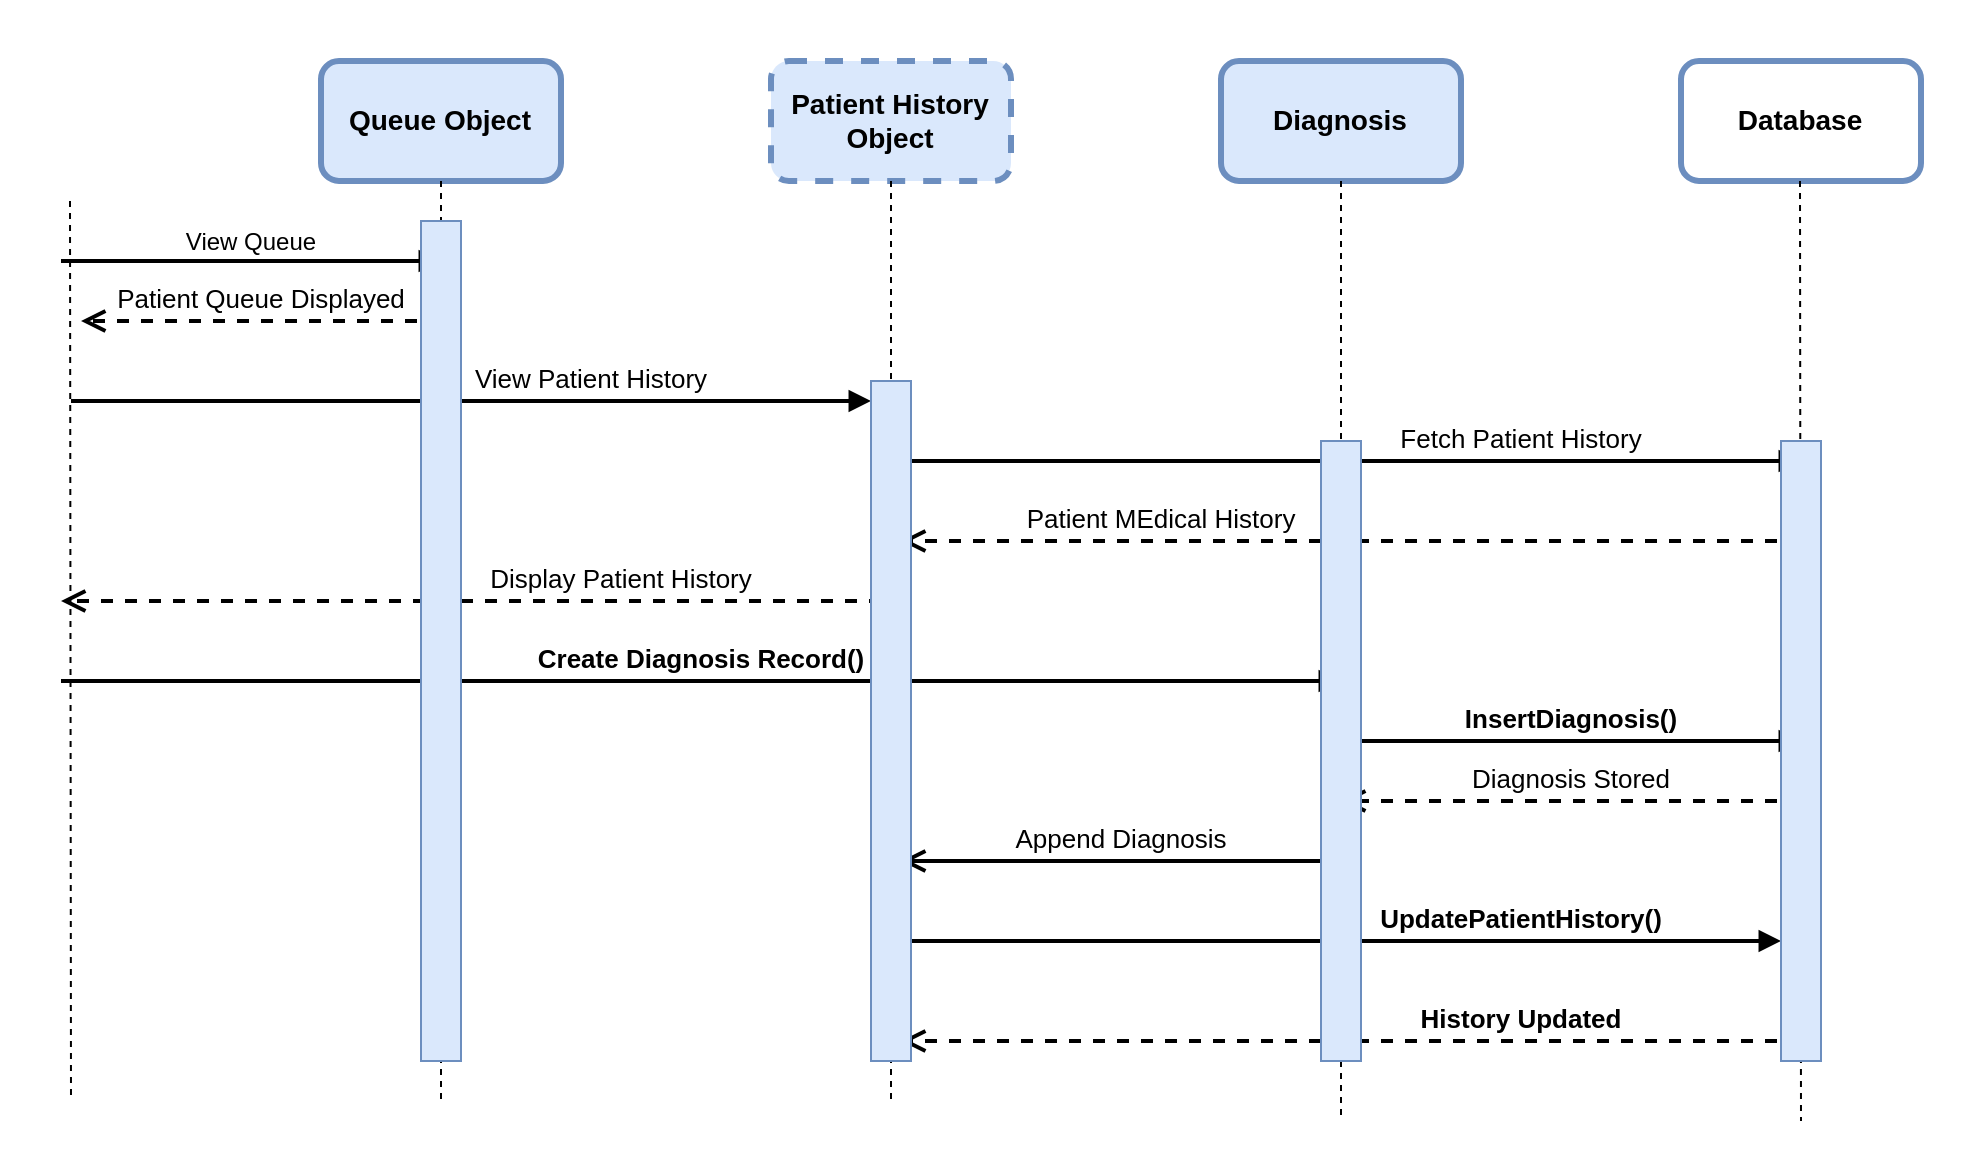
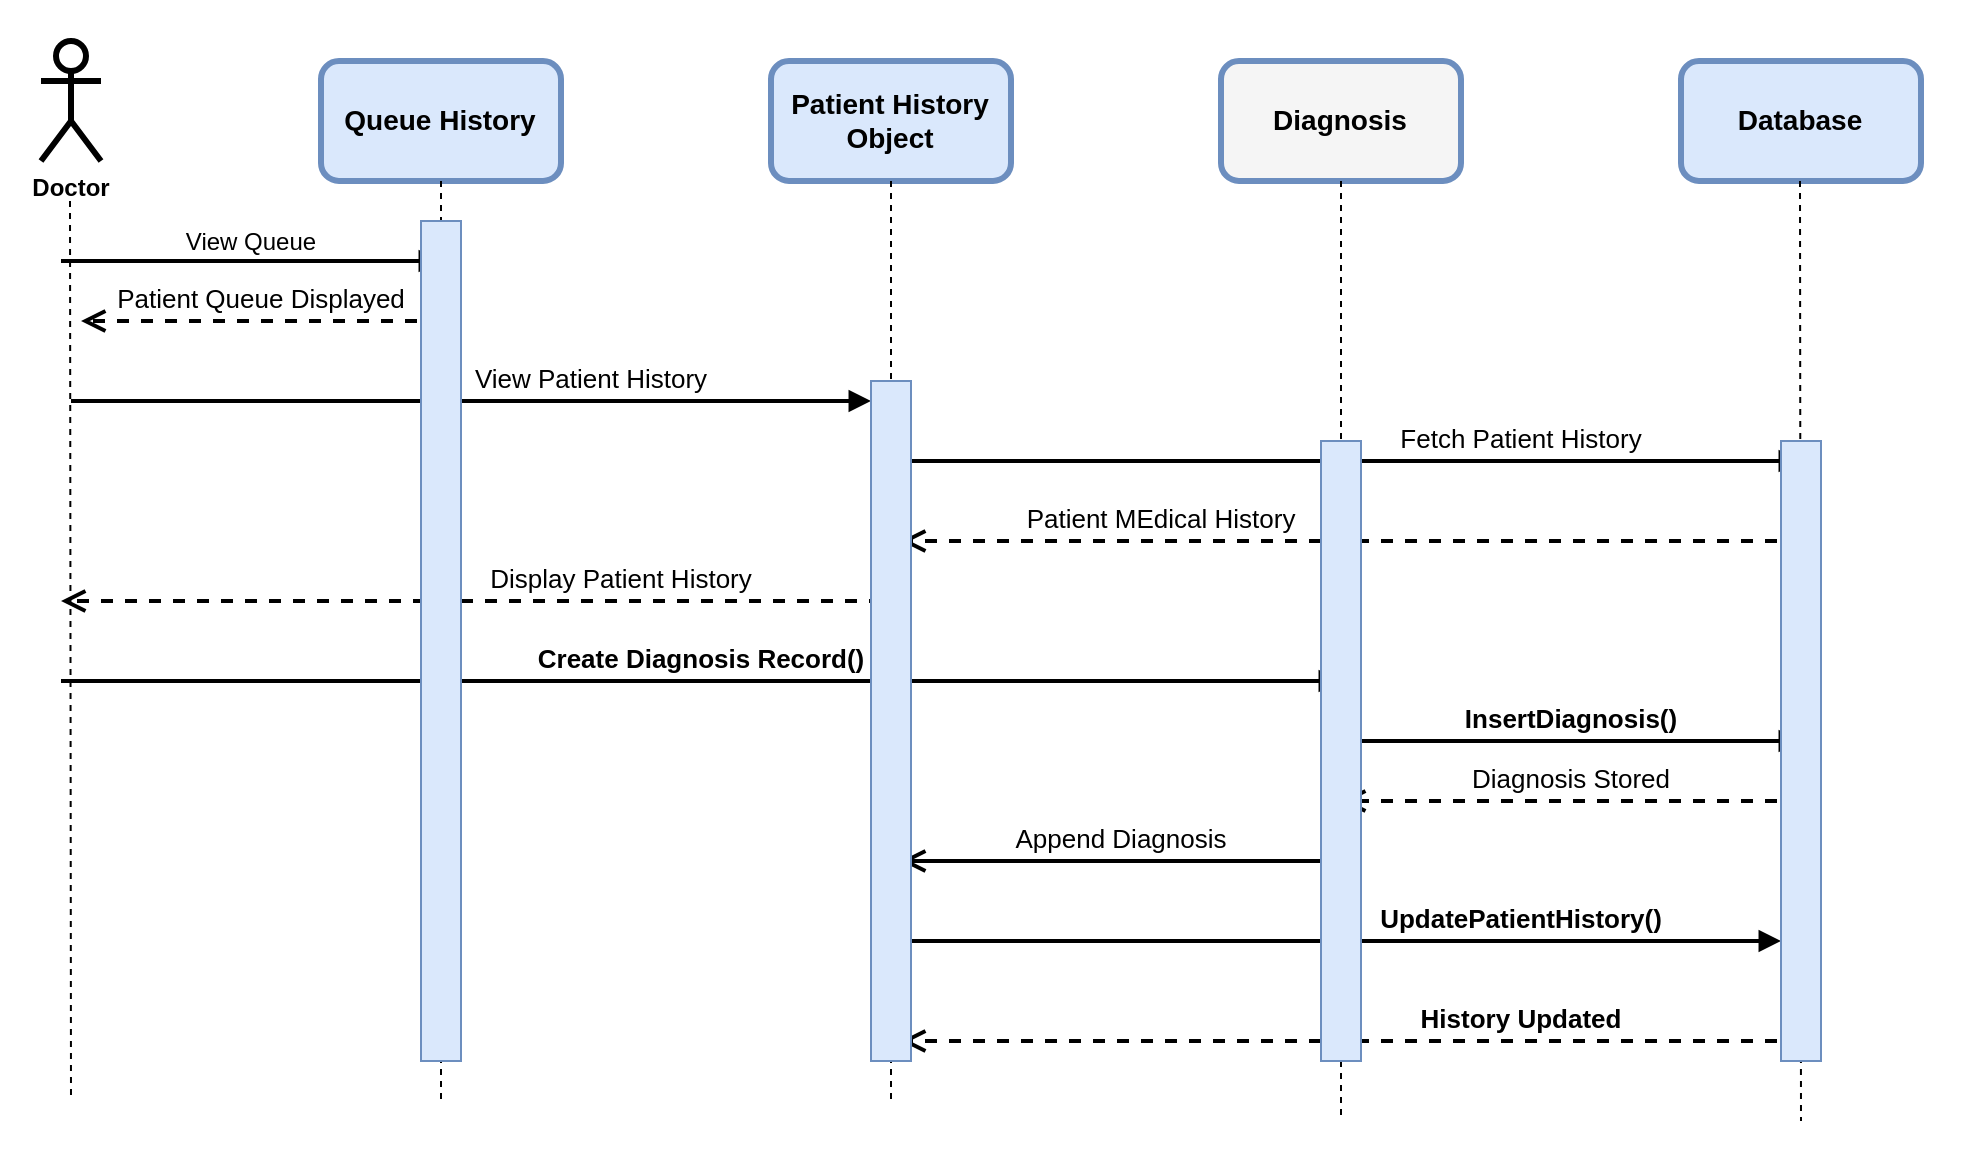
none -> (71, 101)
(441, 121) -> (441, 121)
(891, 121) -> (891, 121)
(1341, 121) -> (1341, 121)
(1801, 121) -> (1801, 121)
